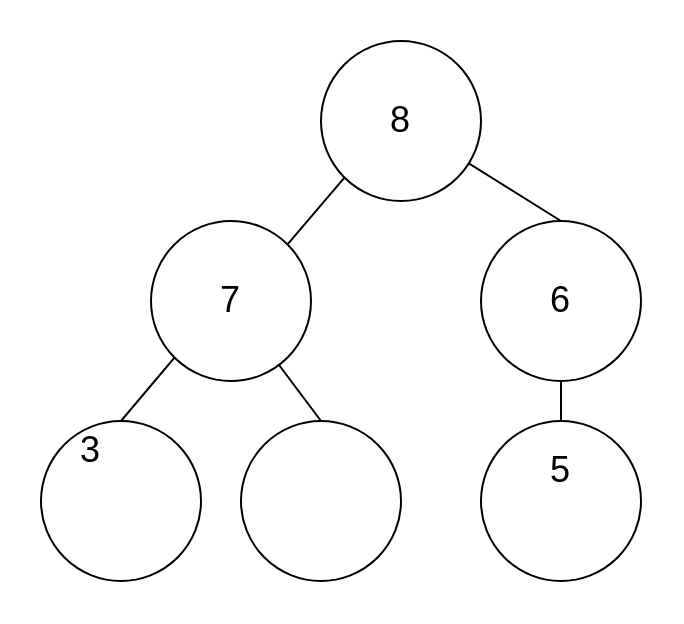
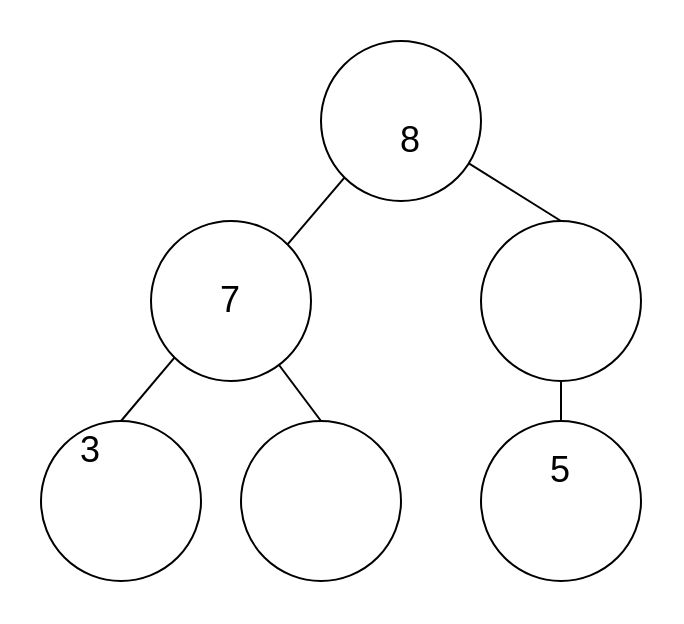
(401, 121) -> (411, 141)
(561, 301) -> none
